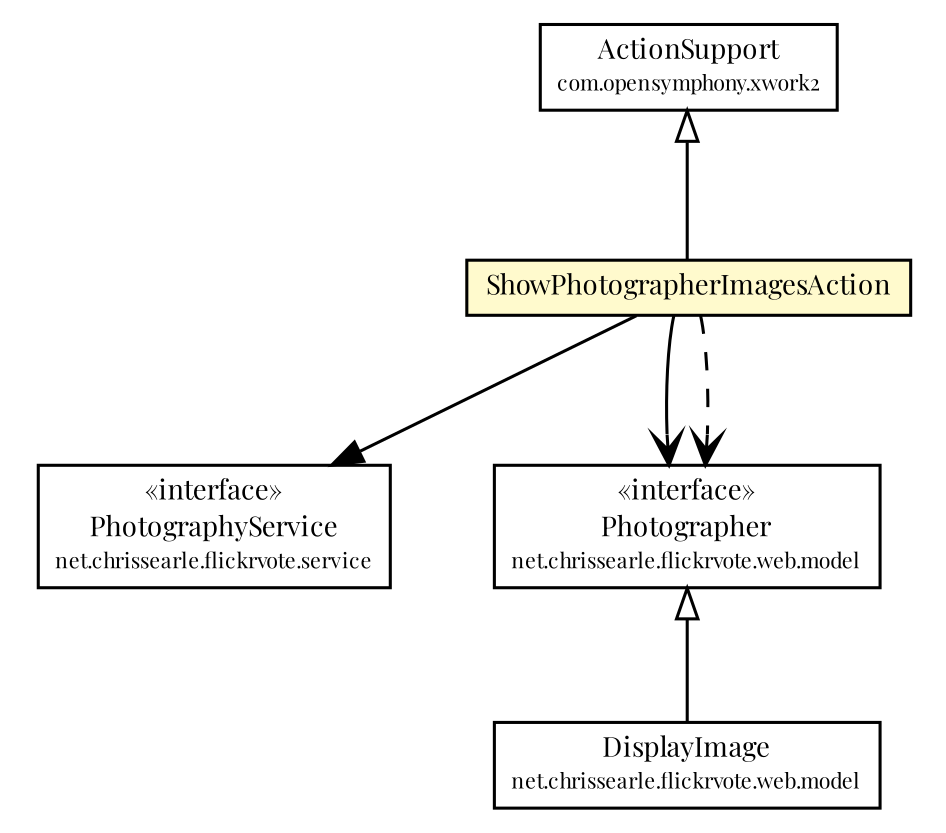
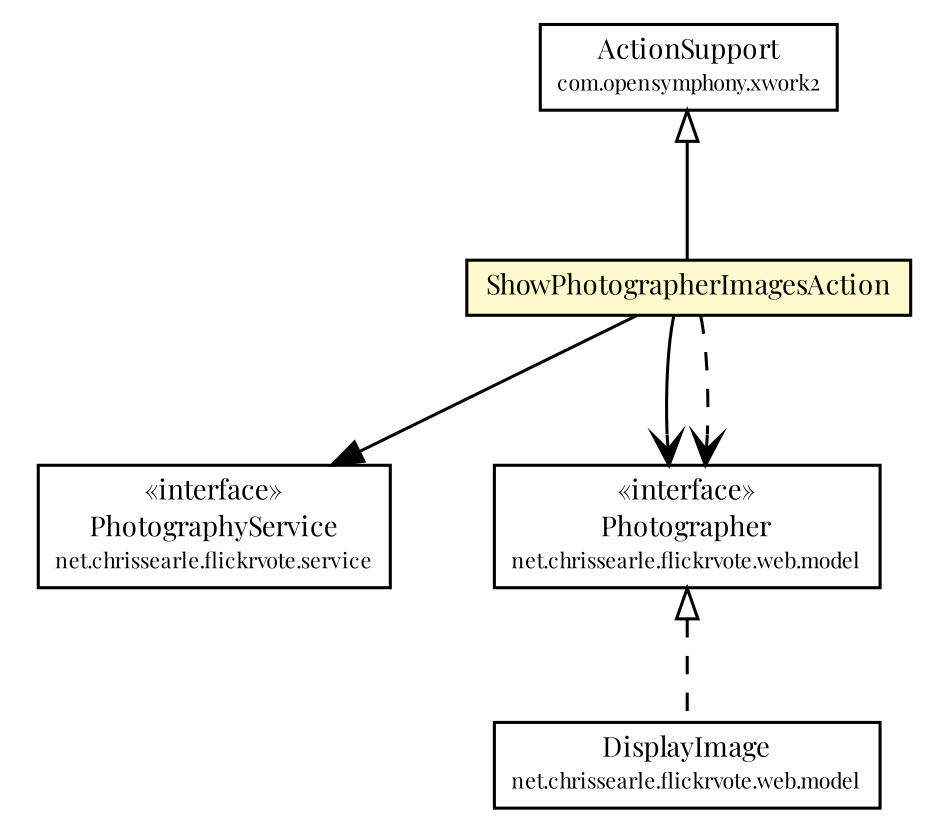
(687, 670) -> (687, 670)
